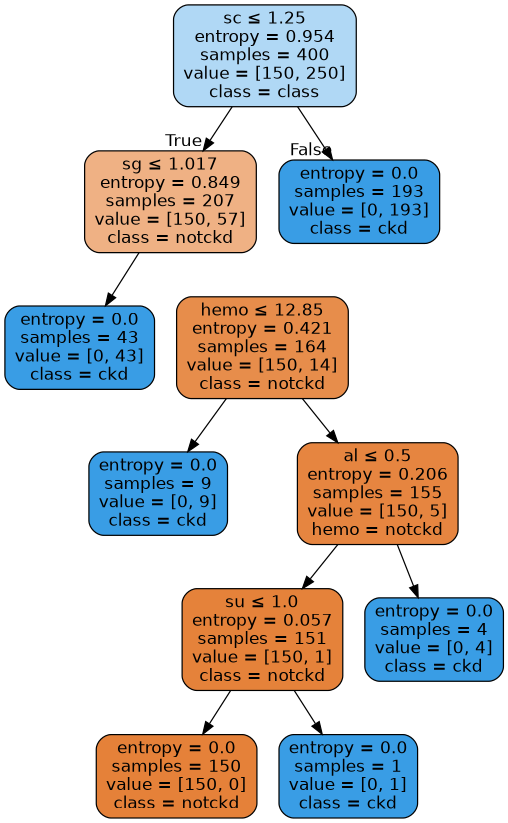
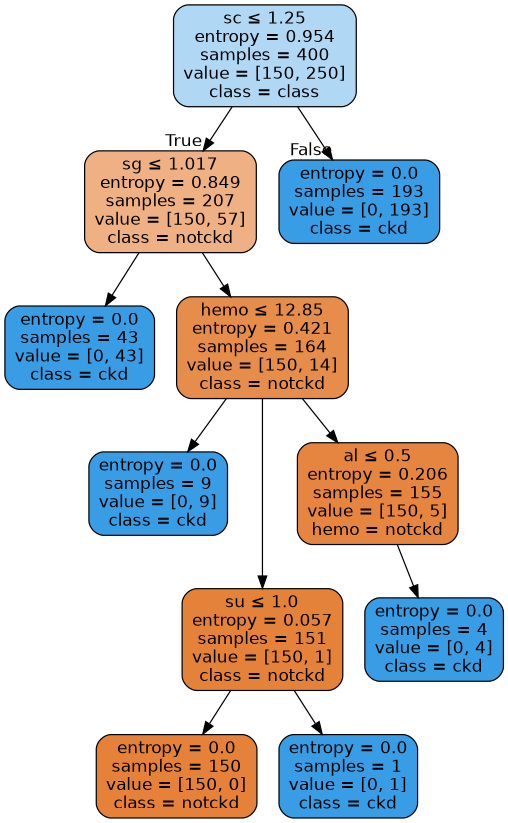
none -> (213, 269)
(324, 562) -> (262, 487)
